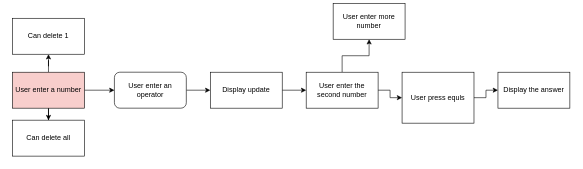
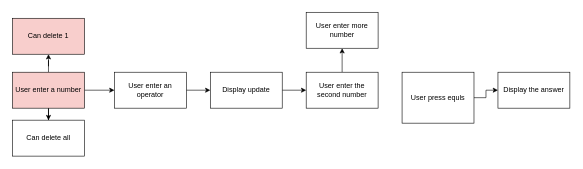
(369, 21) -> (342, 30)
(48, 36) -> (48, 36)
(150, 90) -> (150, 90)
(390, 97) -> none
